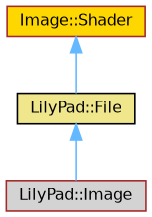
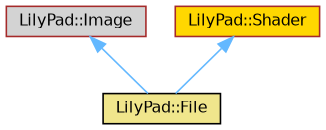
(76, 21) -> (247, 21)
(76, 160) -> (125, 71)
